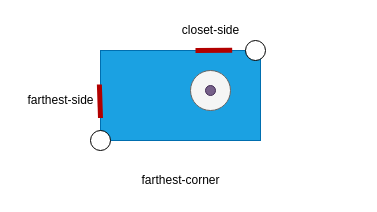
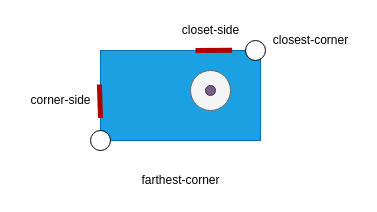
none -> (311, 41)
(61, 101) -> (61, 101)
